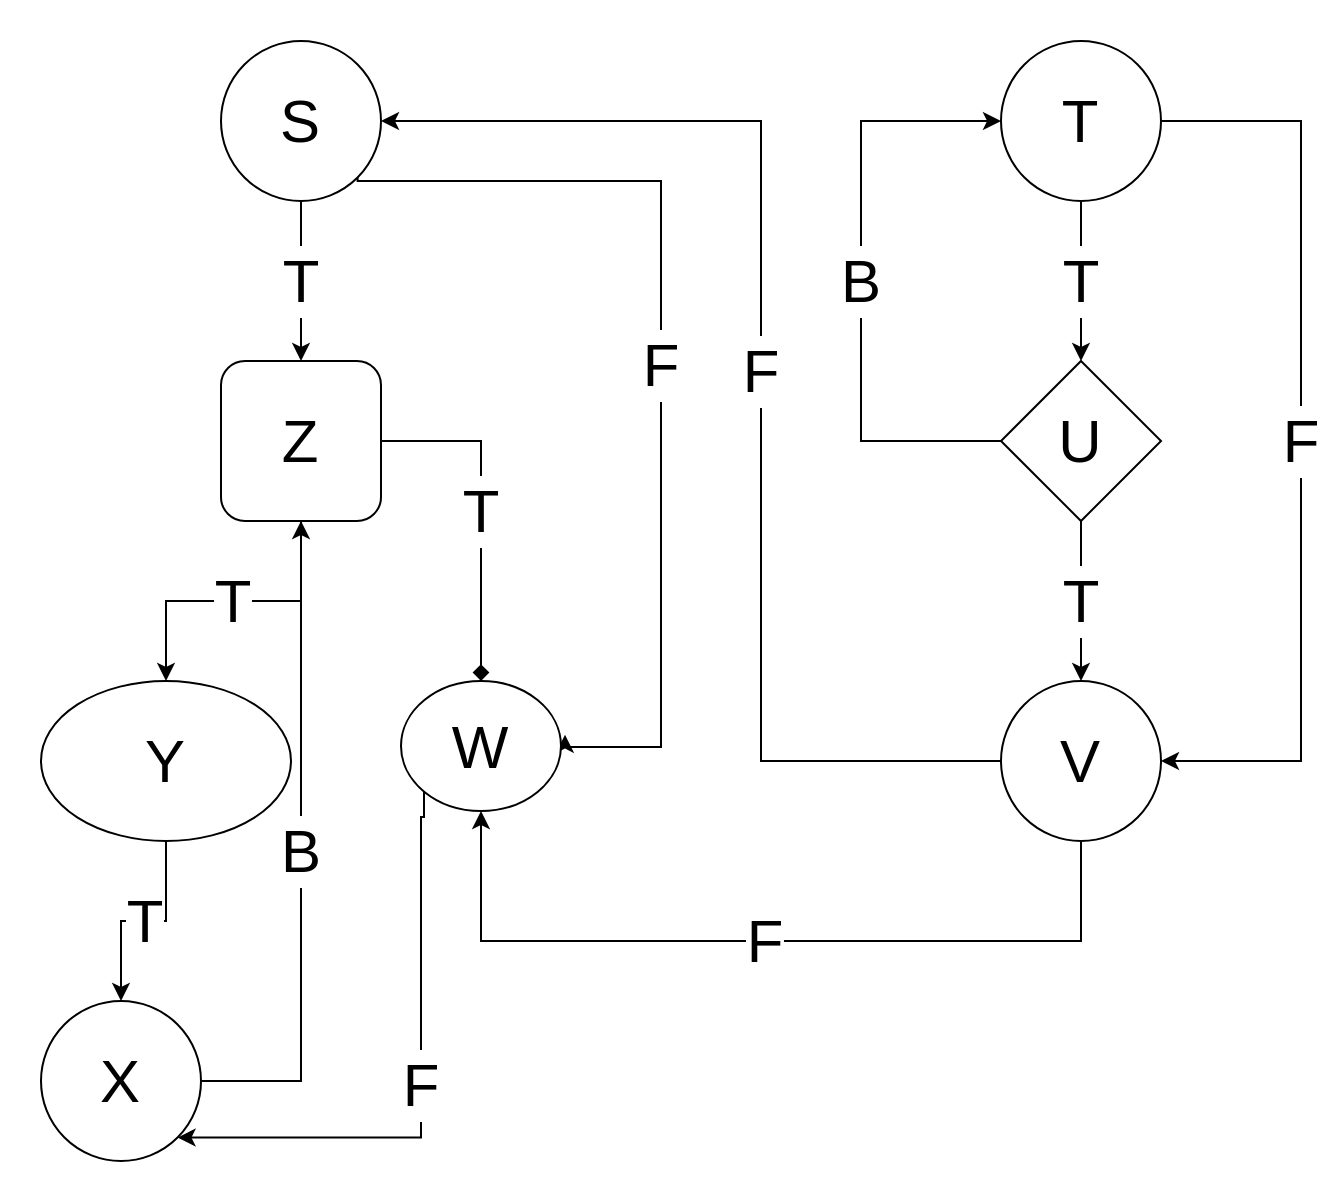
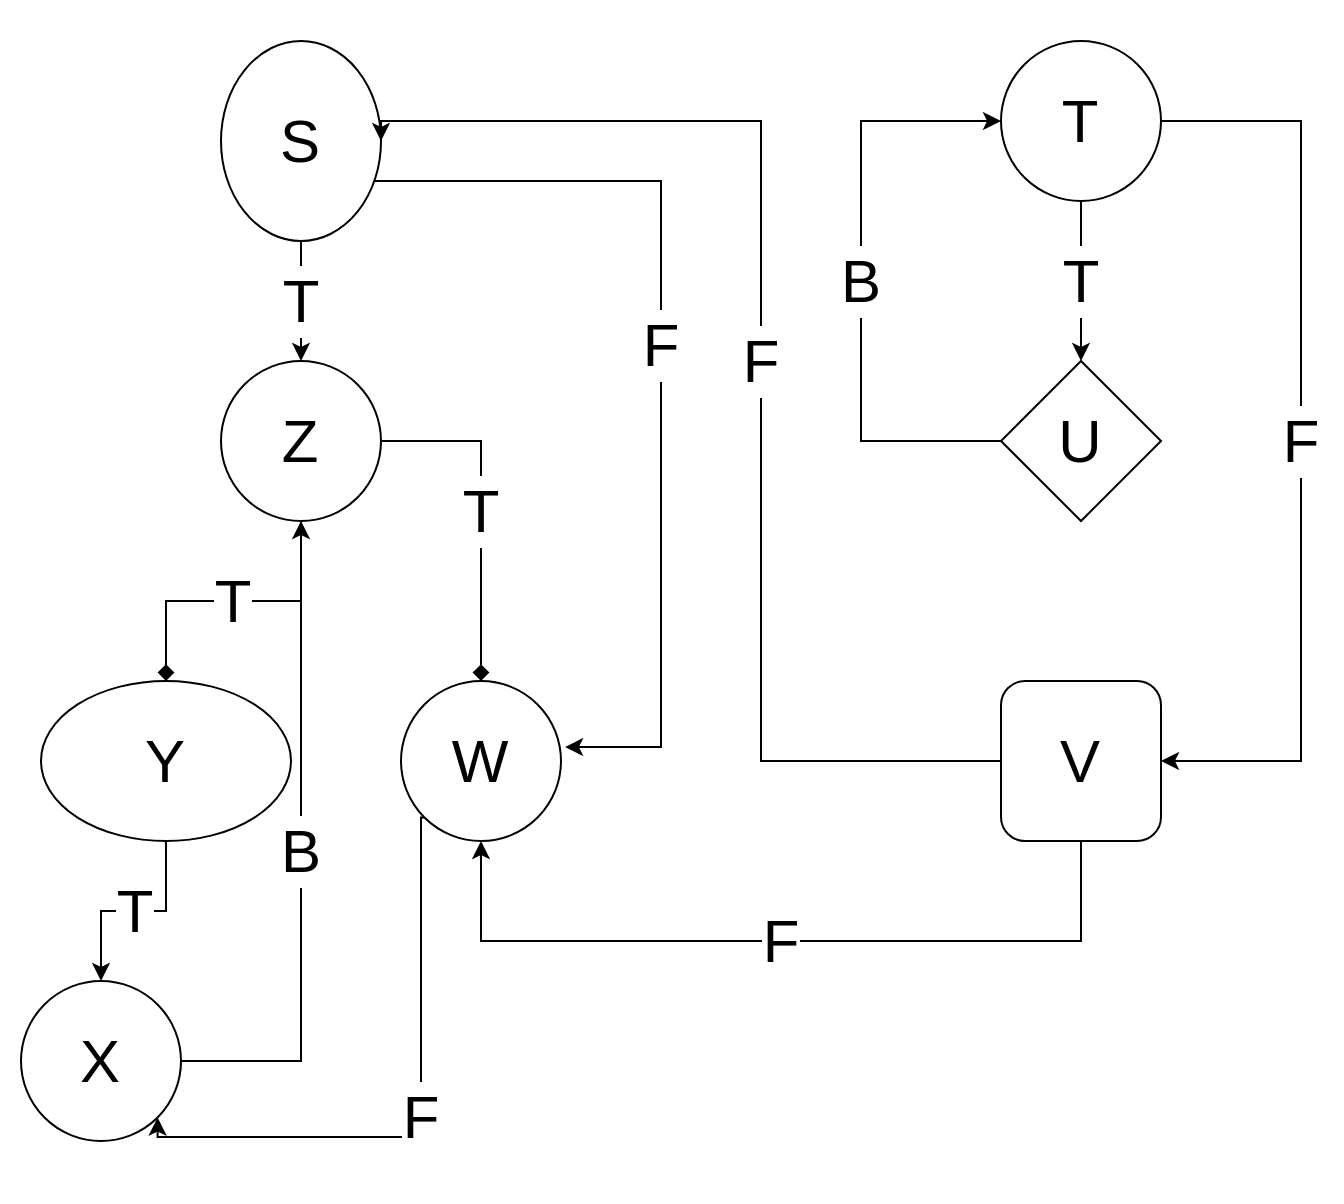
(301, 121) -> (301, 141)
(301, 441) -> (301, 441)
(1081, 544) -> none
(166, 666) -> (166, 665)
(481, 746) -> (481, 761)
(1081, 761) -> (1081, 761)
(121, 1081) -> (101, 1061)
